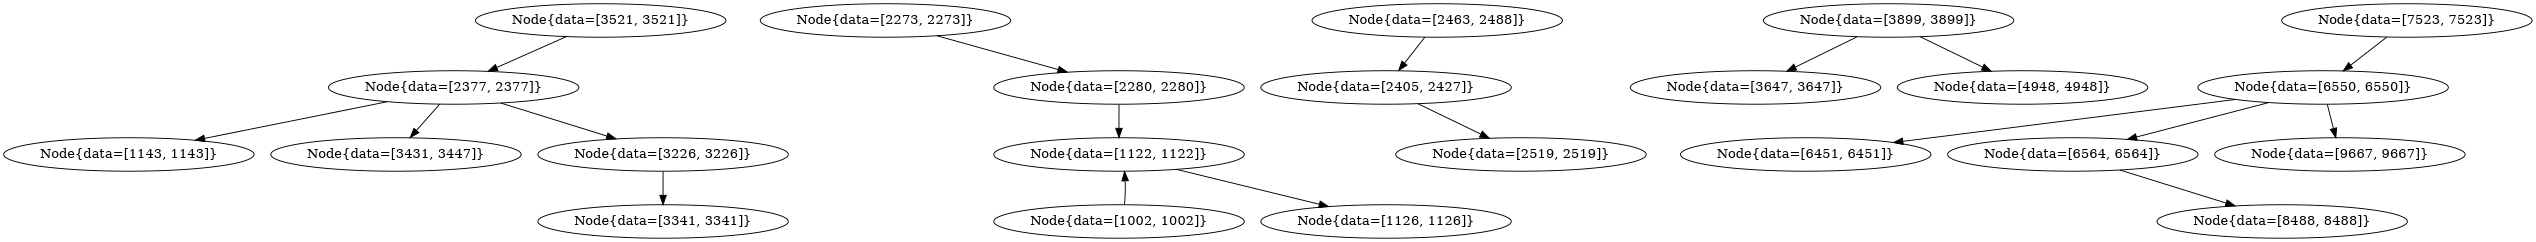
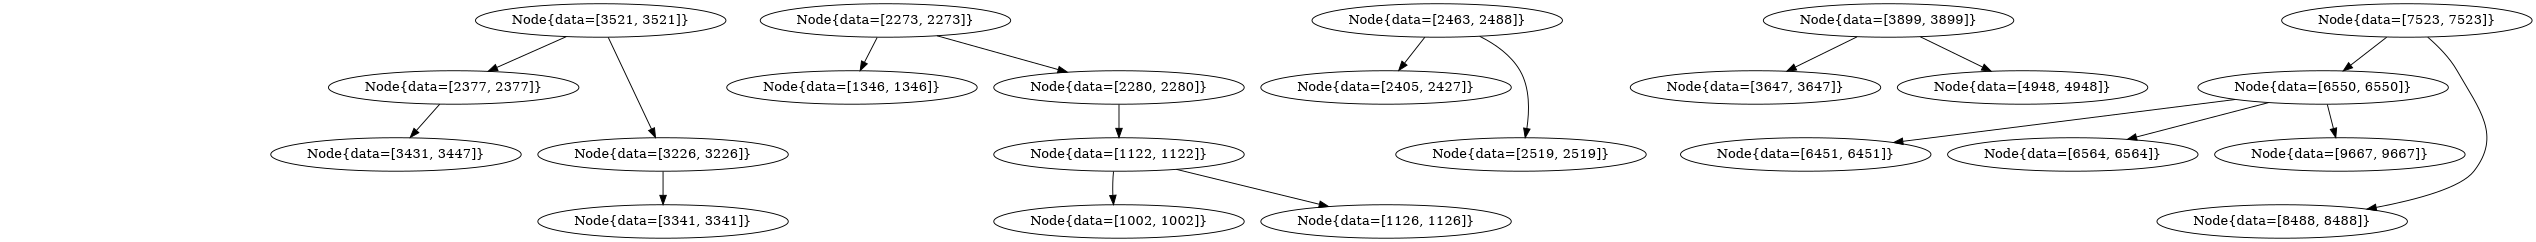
none -> (852, 87)
(1449, 119) -> (1521, 73)
(554, 120) -> (630, 83)
(129, 154) -> none
(2173, 187) -> (2485, 149)
(1125, 193) -> (1113, 183)
